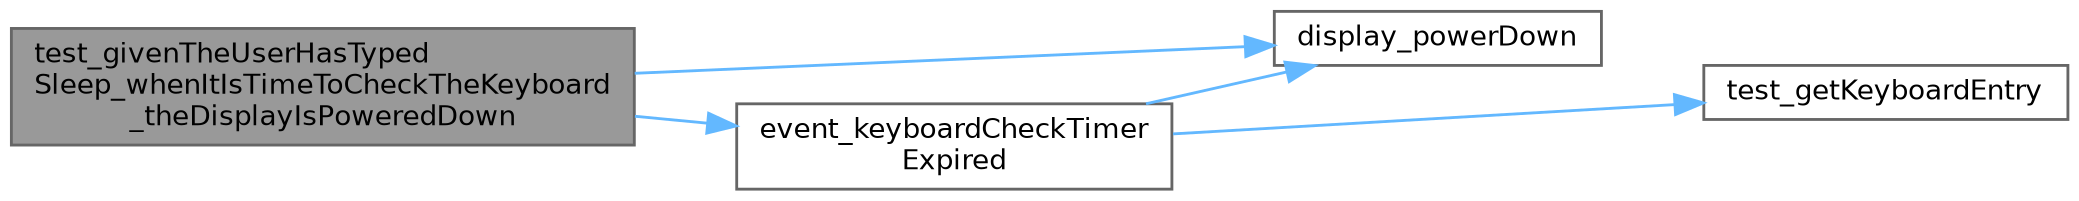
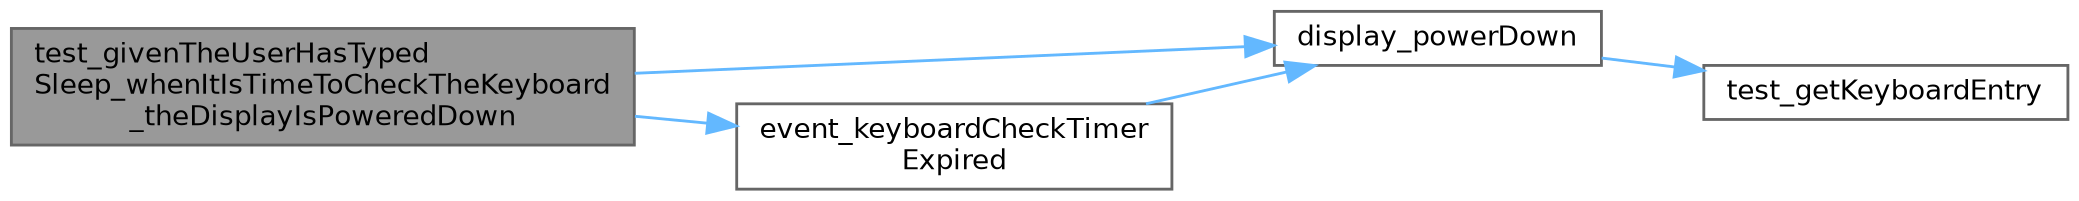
(1424, 119) -> (1638, 63)
